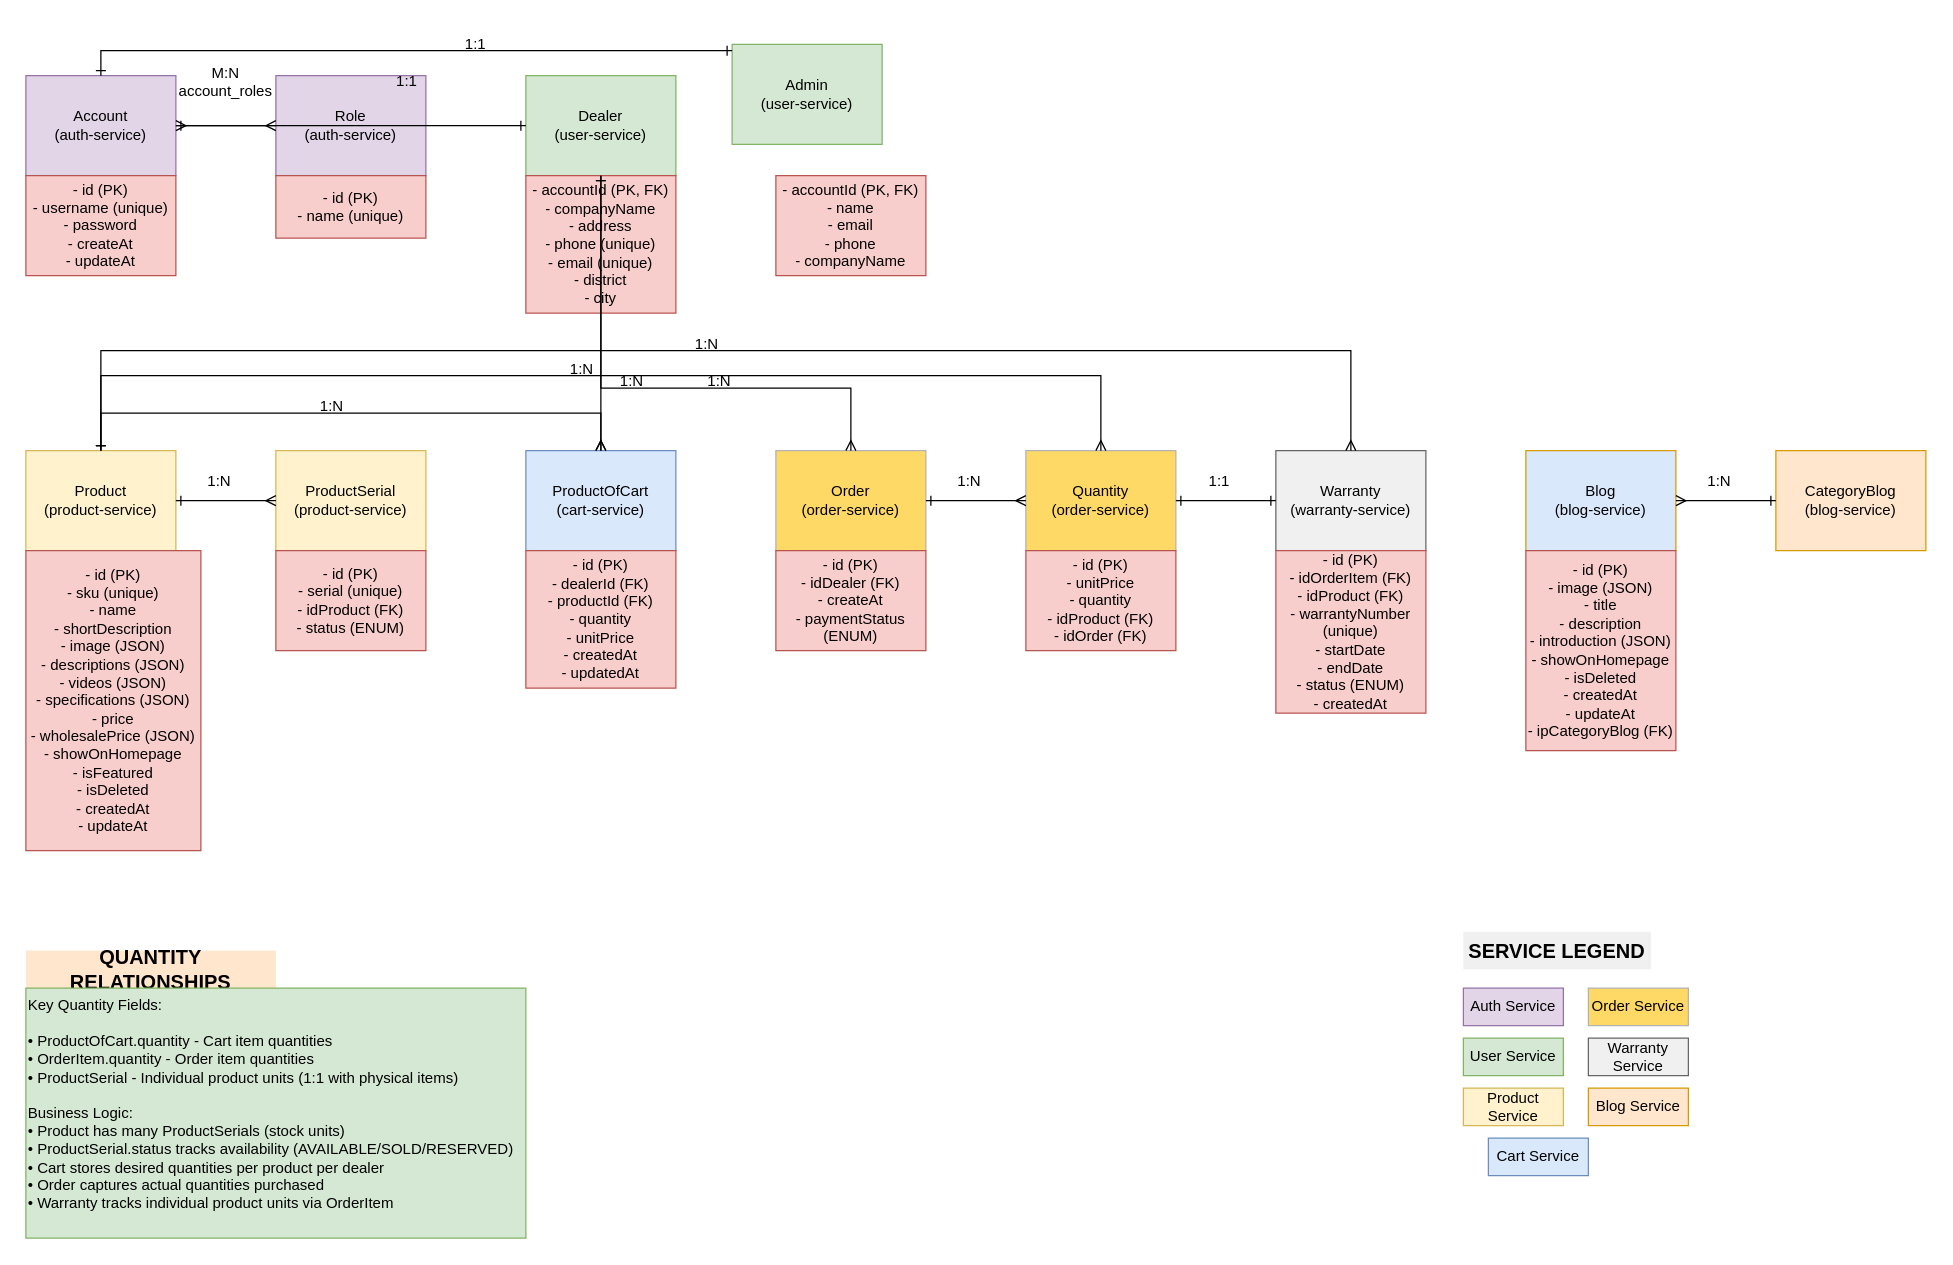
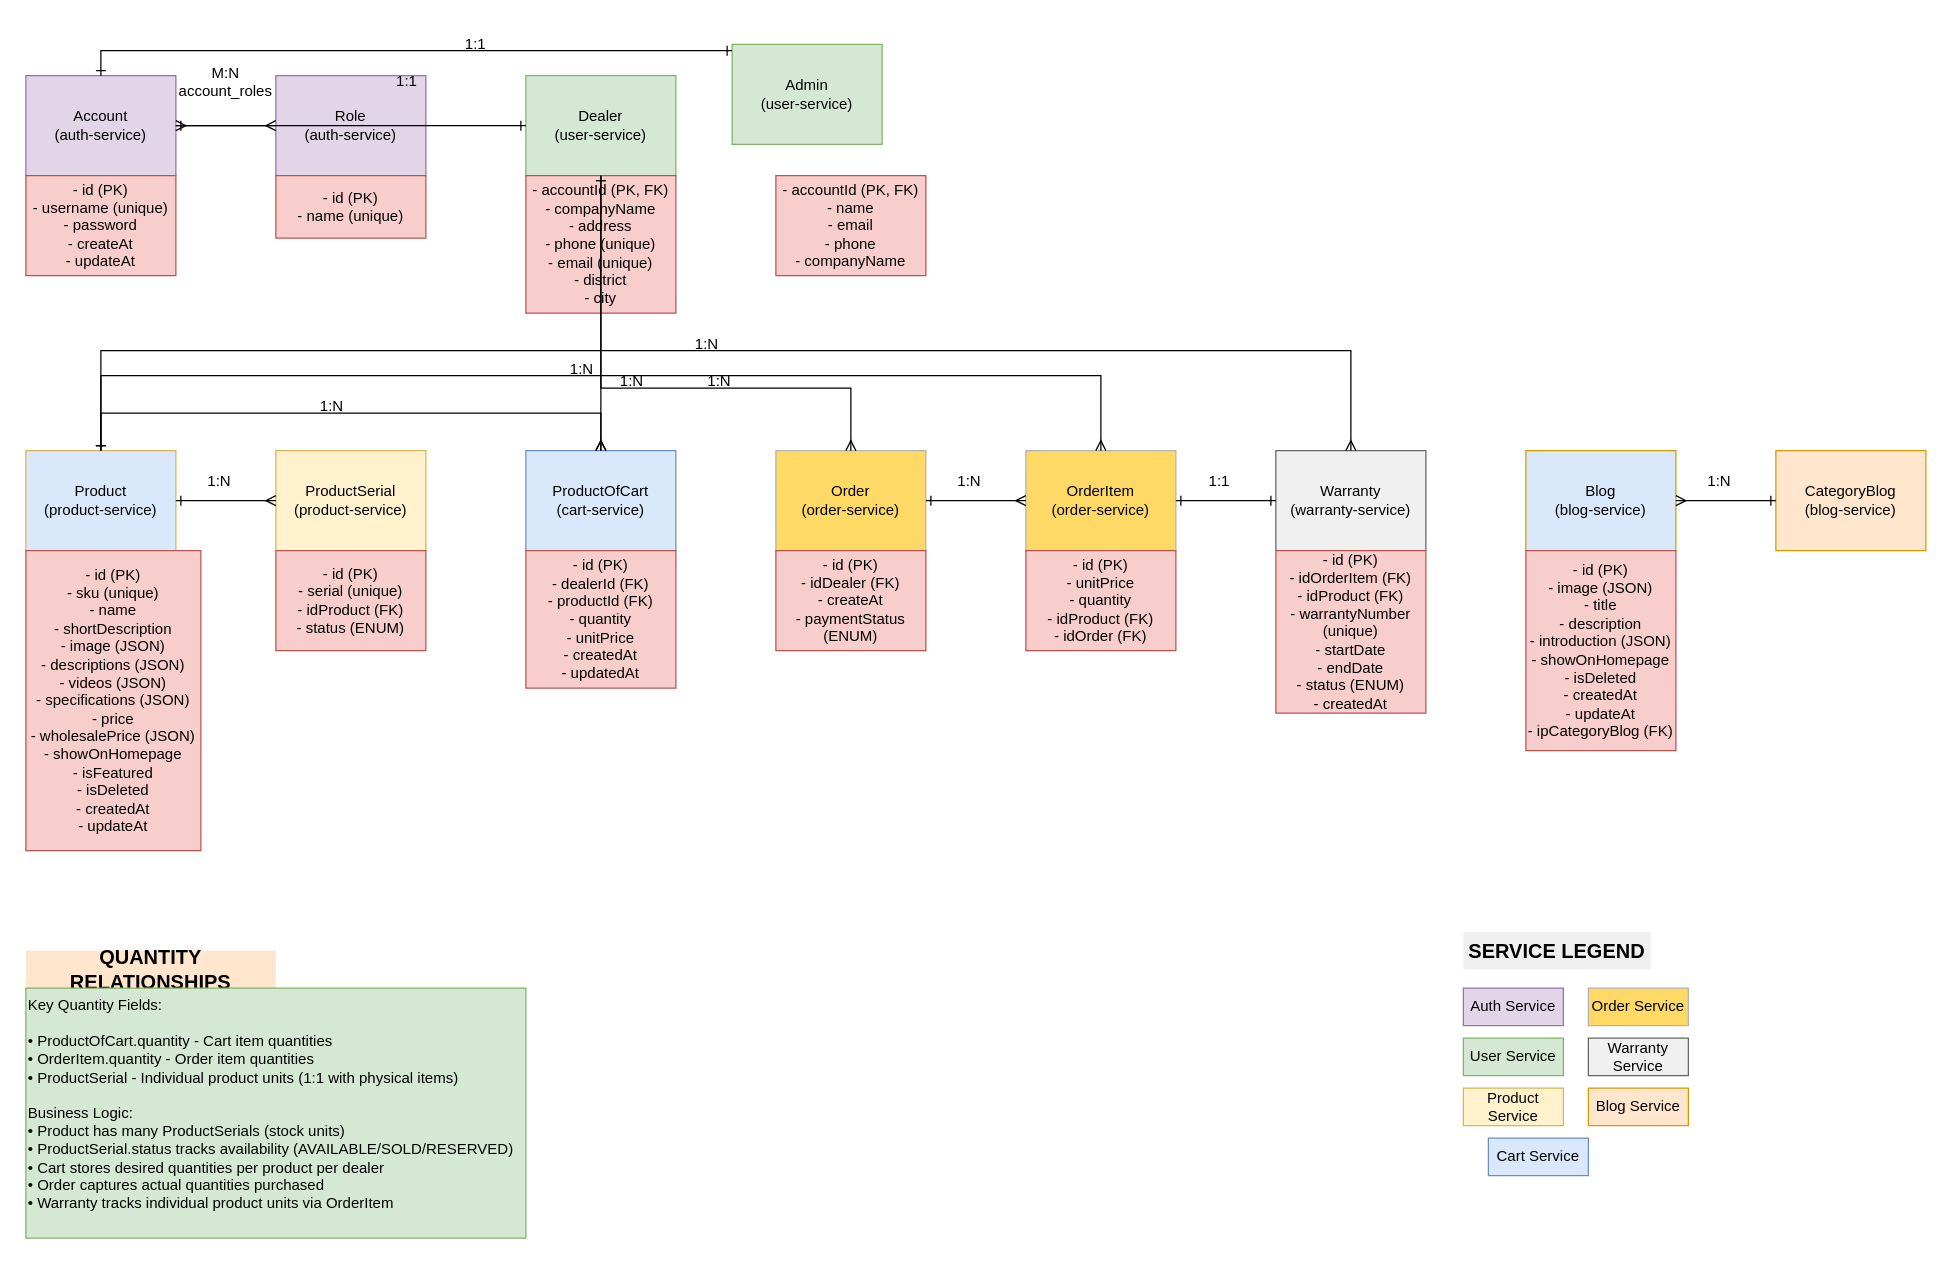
(101, 501) -> (101, 501)
(1101, 501) -> (1101, 501)
